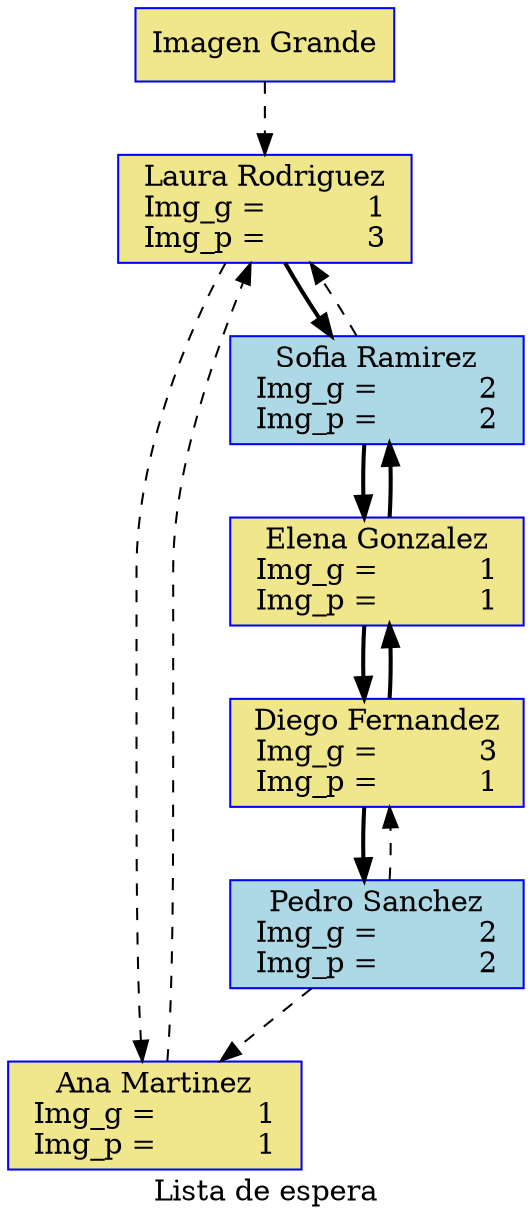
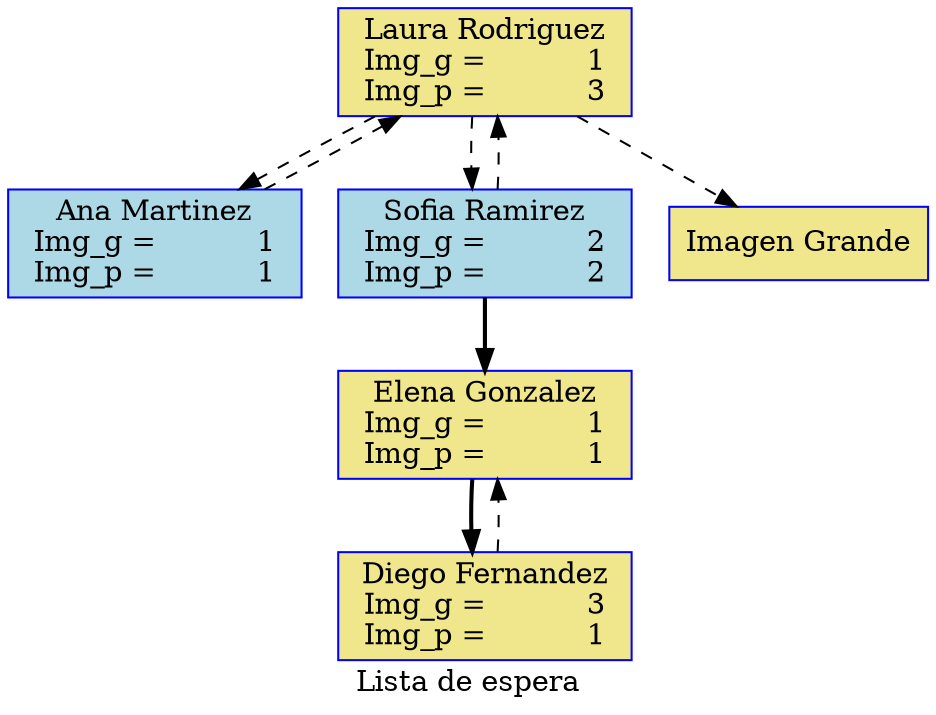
(265, 108) -> (648, 156)
(302, 291) -> (471, 142)
(391, 491) -> none
(391, 672) -> (499, 526)
(377, 934) -> none
(155, 1116) -> (155, 243)
